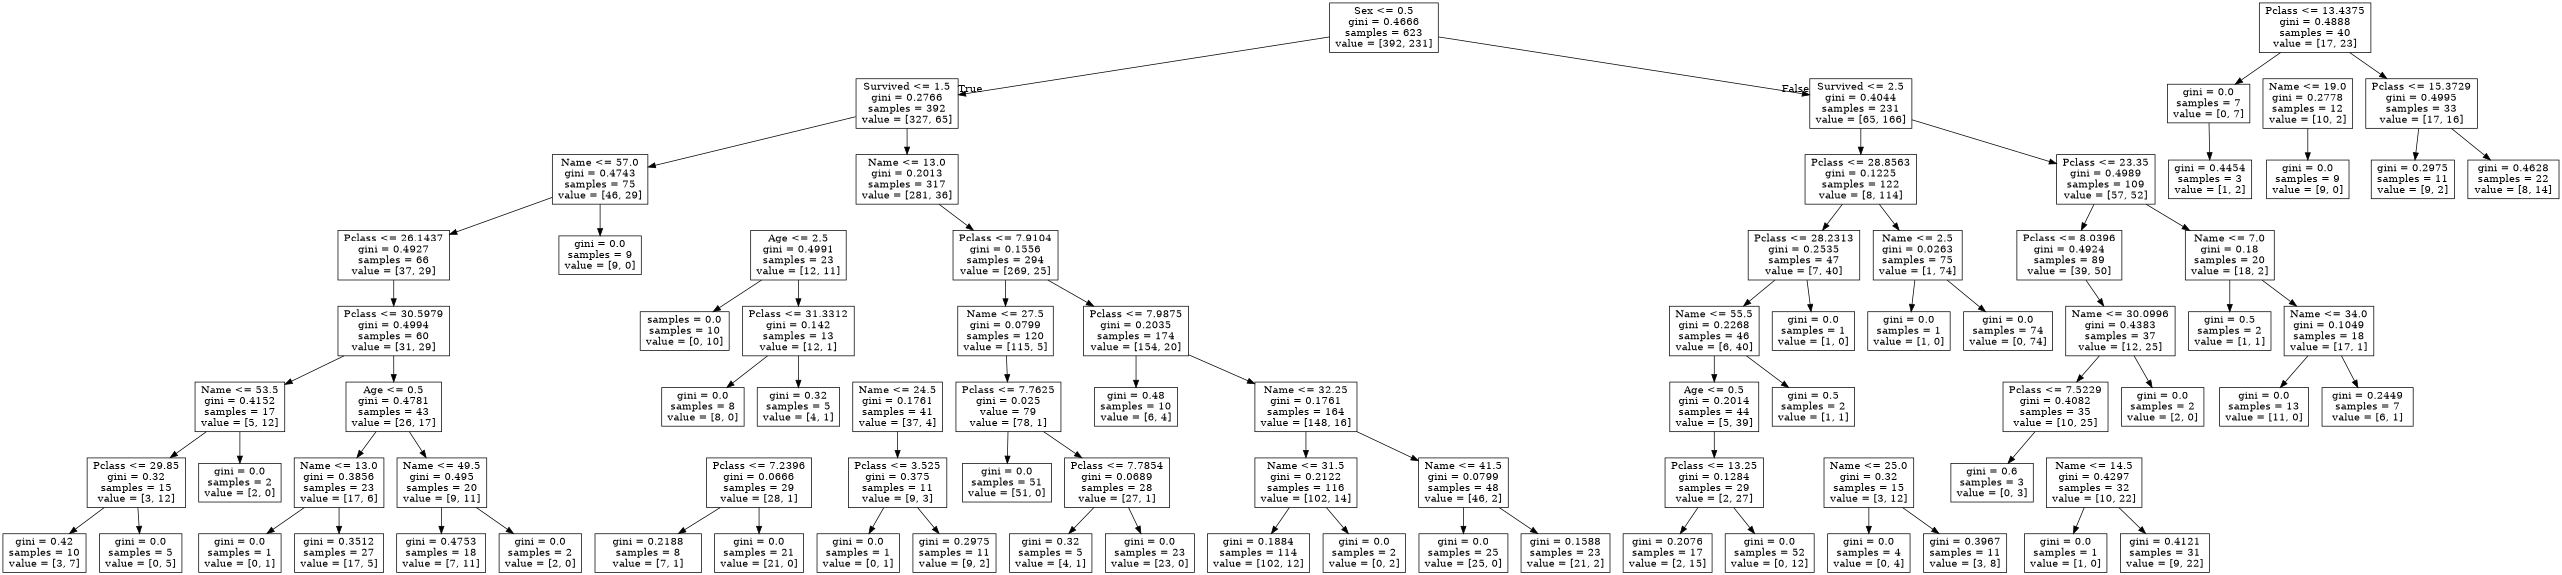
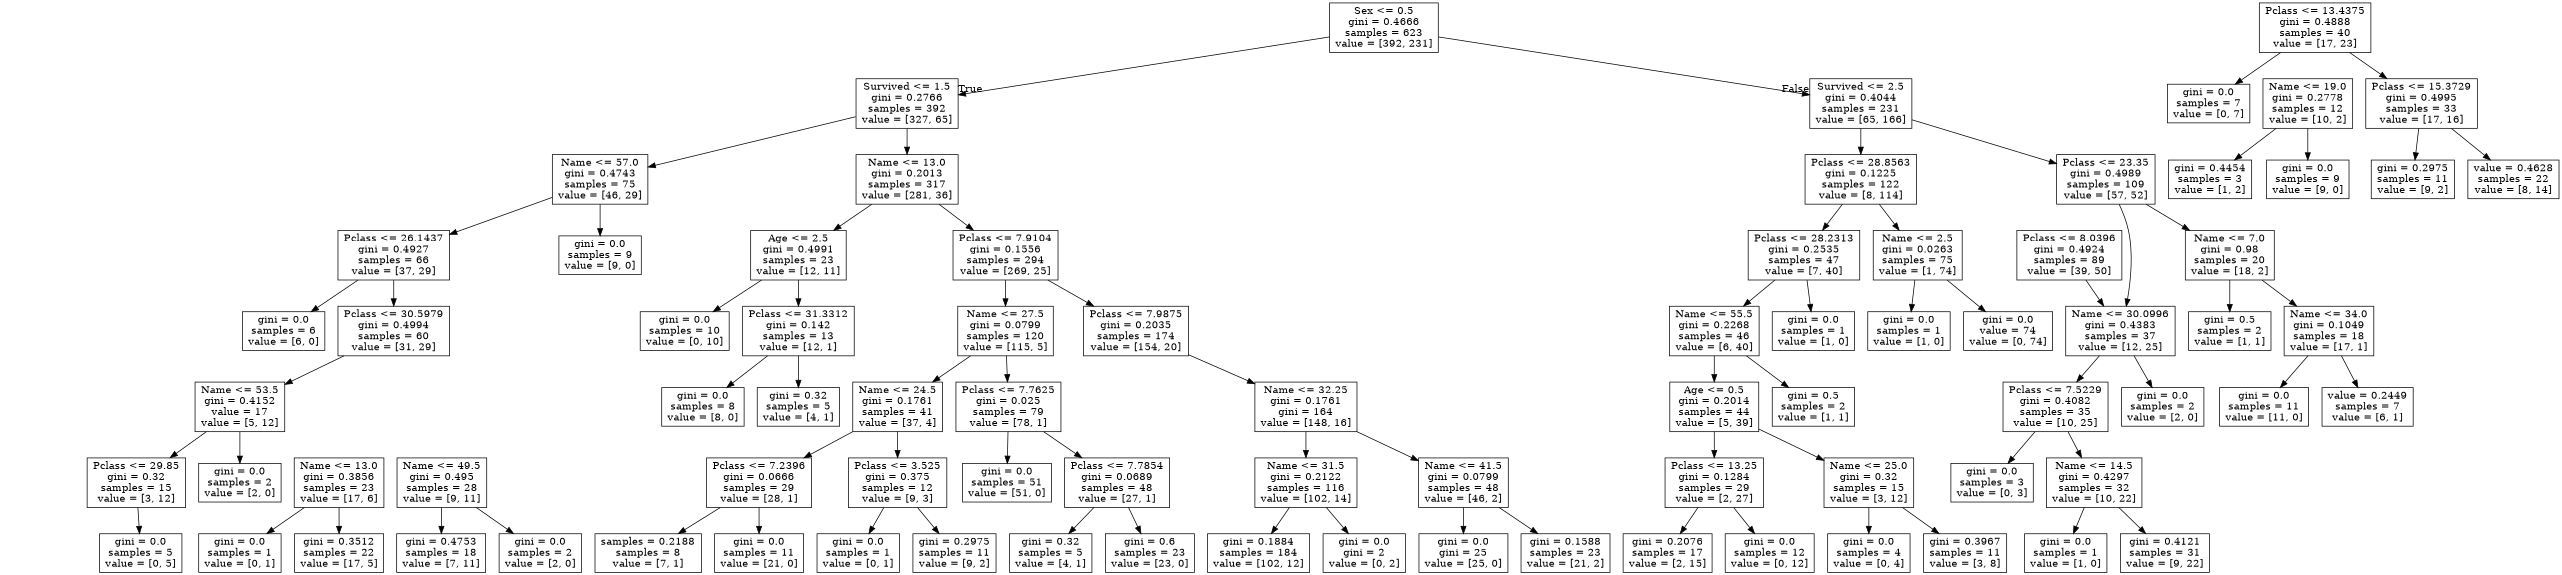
(2209, 138) -> (2258, 142)
(2513, 179) -> (2513, 179)
(2089, 214) -> (2131, 251)
none -> (856, 215)
(2230, 255) -> (2230, 255)
none -> (284, 331)
(685, 331) -> (685, 331)
(2008, 331) -> (2008, 331)
none -> (955, 367)
(240, 407) -> (240, 407)
(394, 407) -> none
(1008, 407) -> (1008, 407)
(1136, 407) -> none
(1306, 407) -> (1306, 407)
(2264, 407) -> (2264, 407)
(2368, 407) -> (2368, 407)
none -> (2073, 441)
none -> (832, 443)
none -> (1788, 443)
(442, 483) -> (442, 483)
(898, 483) -> (898, 483)
(1117, 483) -> (1117, 483)
(1992, 483) -> (1992, 483)
(44, 553) -> none
(339, 553) -> (339, 553)
(648, 553) -> (648, 553)
(759, 553) -> (759, 553)
(1150, 553) -> (1150, 553)
(1259, 553) -> (1259, 553)
(1364, 553) -> (1364, 553)
(1463, 553) -> (1463, 553)
(1770, 553) -> (1770, 553)
